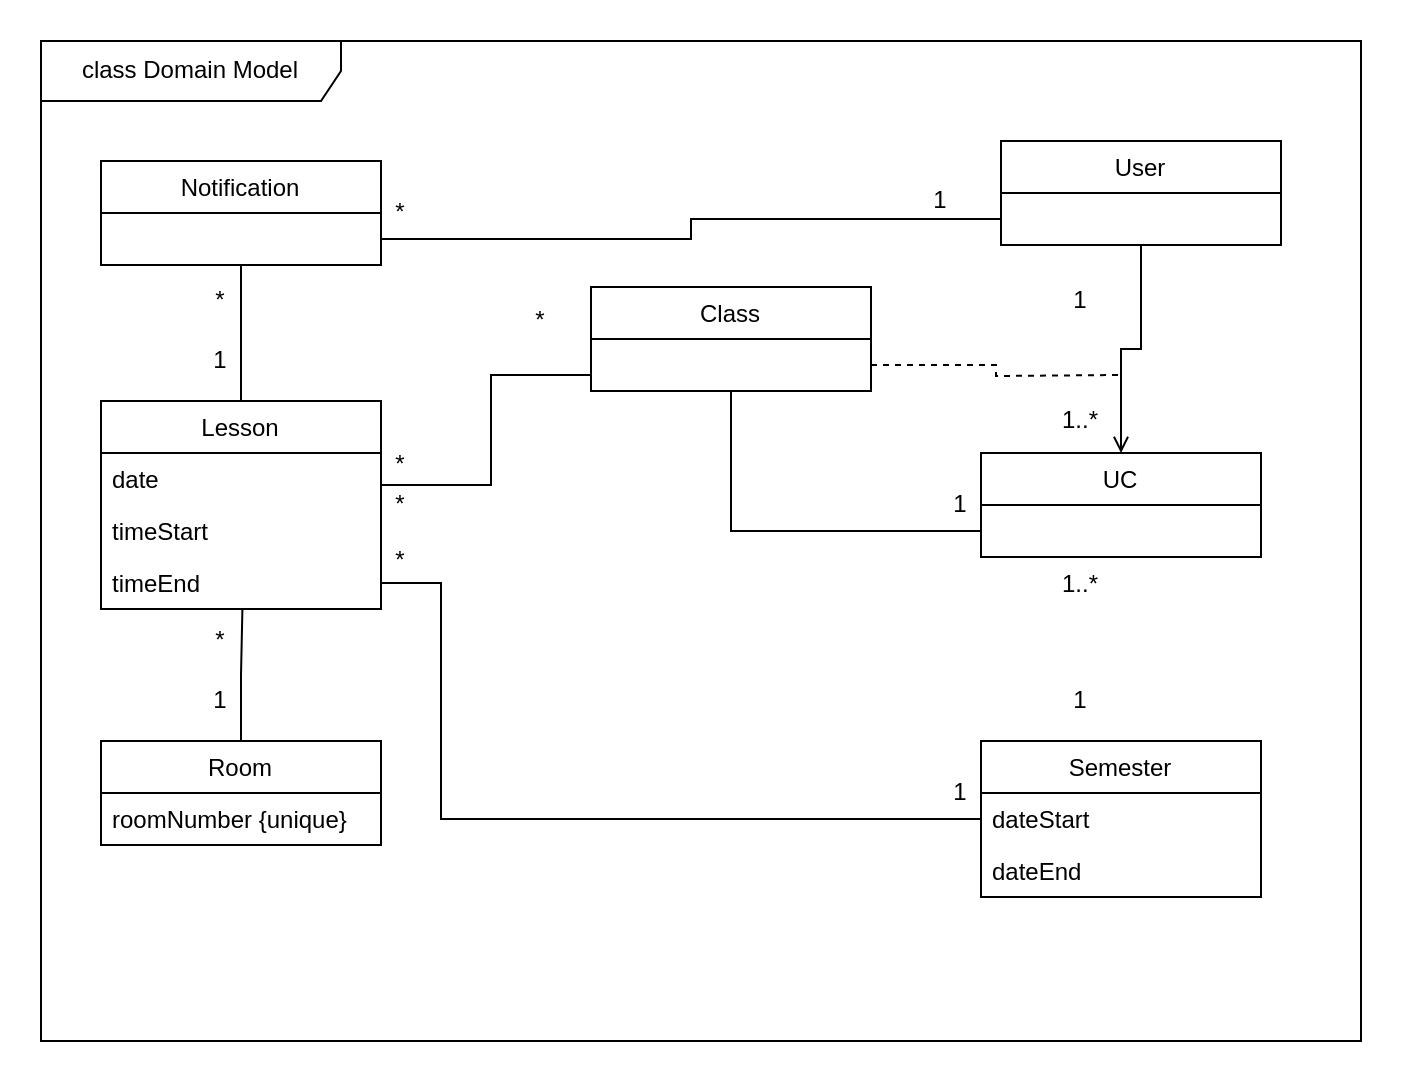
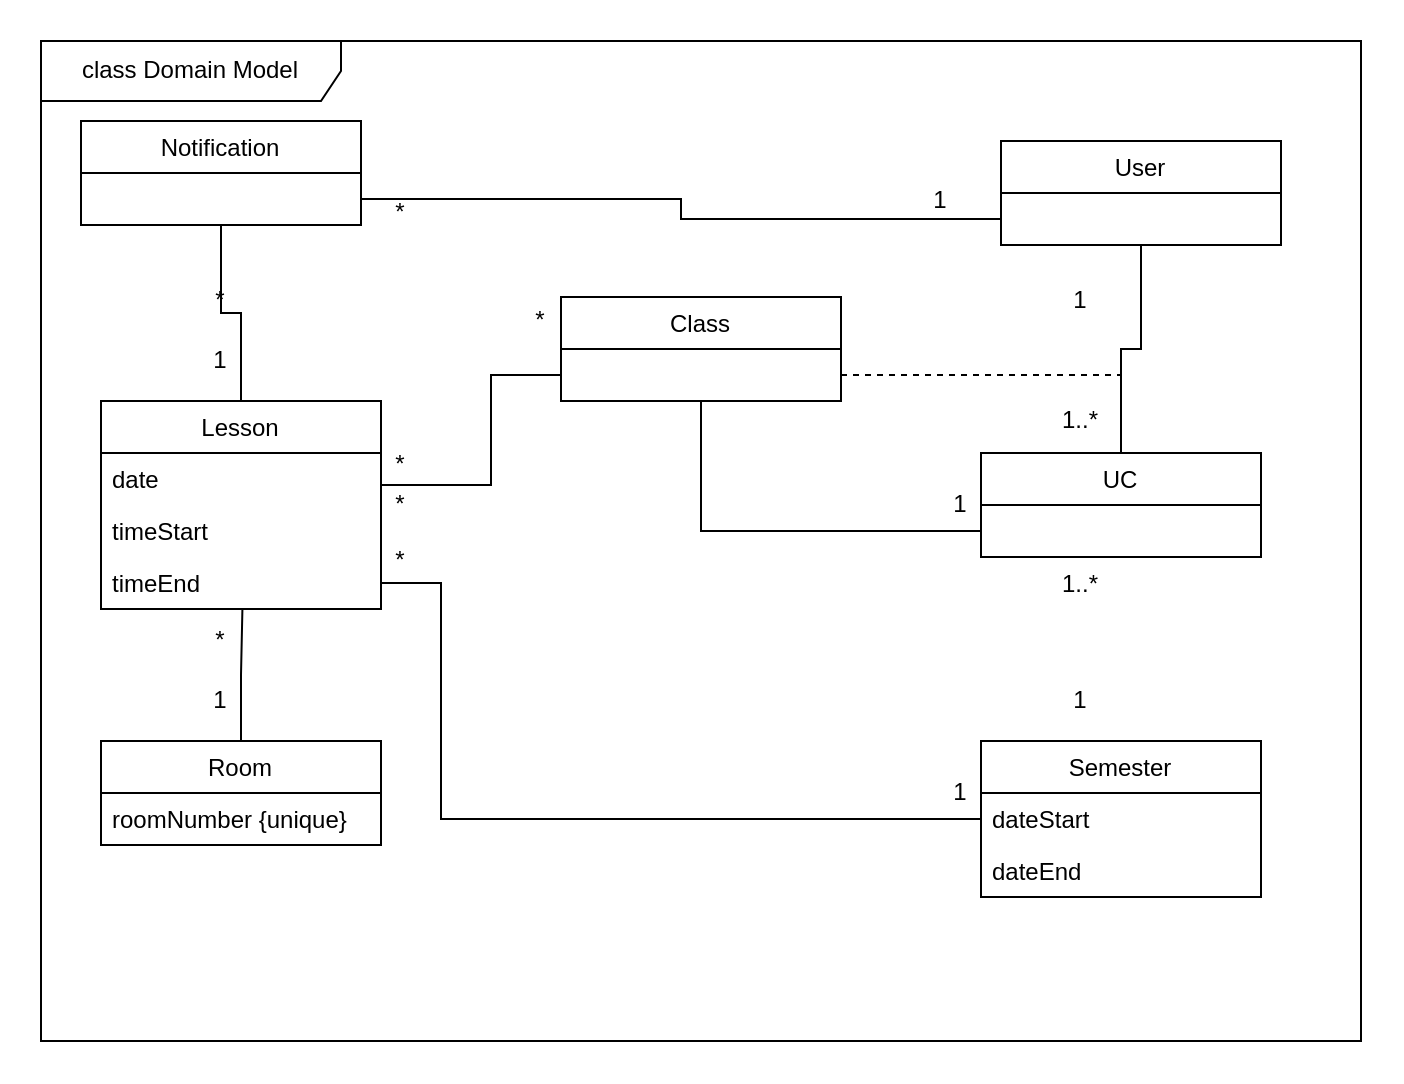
(241, 213) -> (221, 173)
(731, 339) -> (701, 349)
(1121, 444) -> (1121, 445)
